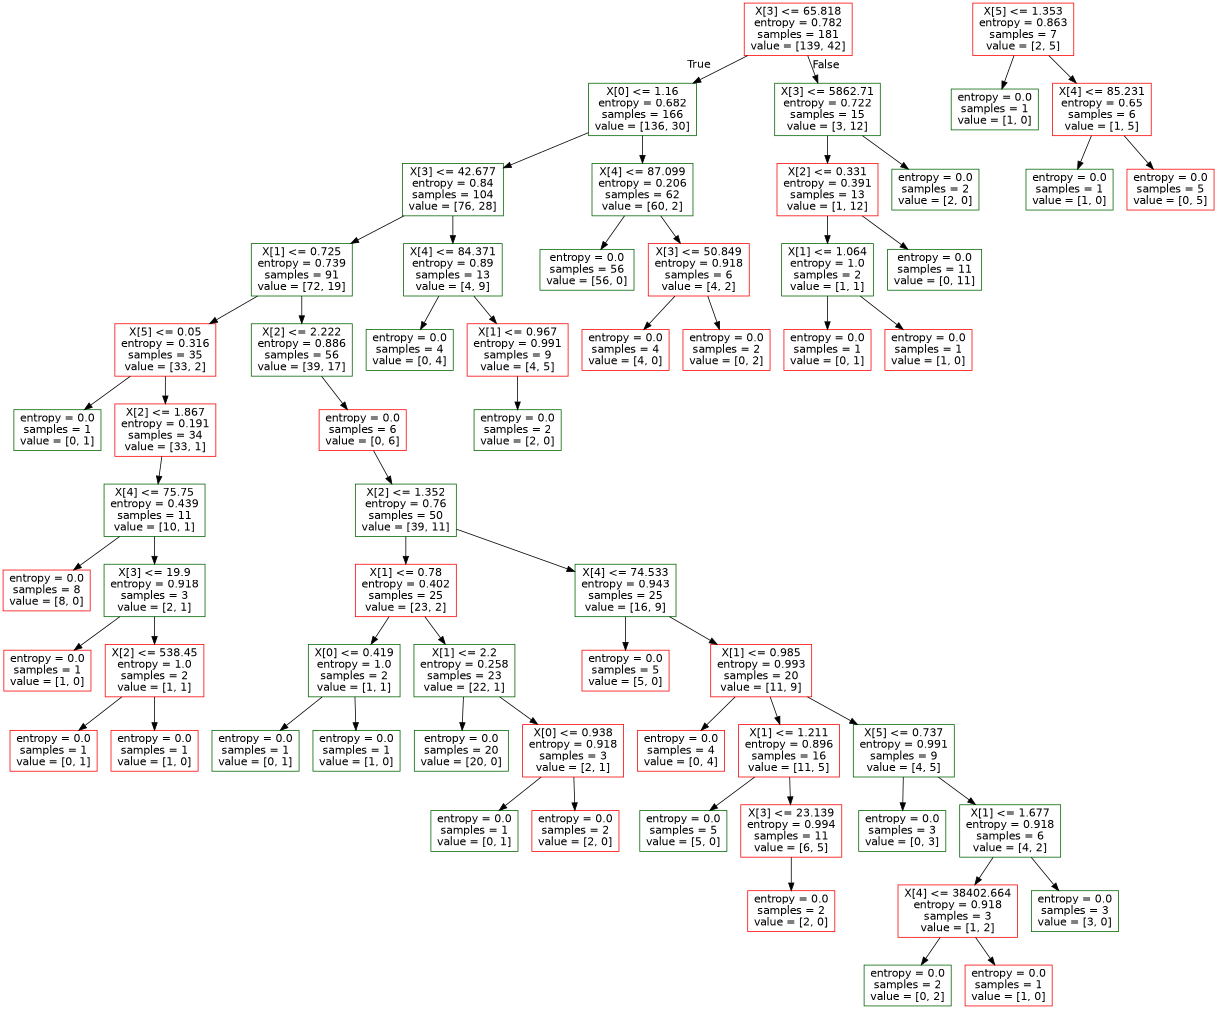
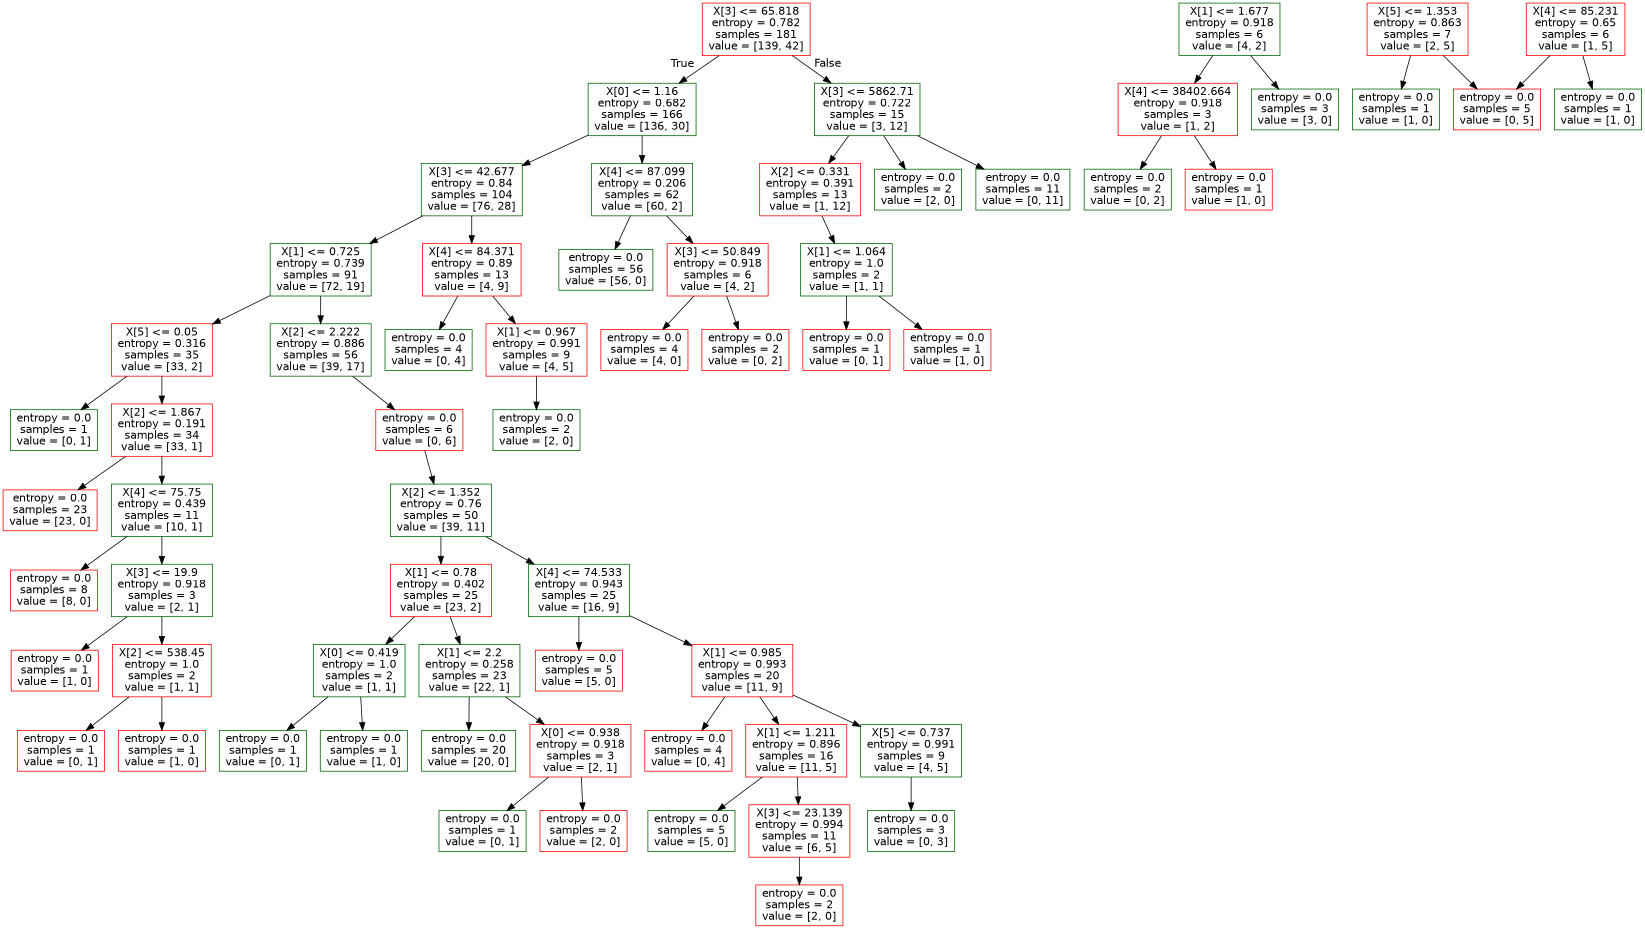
(1060, 67) -> (1457, 69)
(882, 230) -> (947, 151)
(453, 270) -> (472, 270)
none -> (50, 510)
(954, 788) -> none
